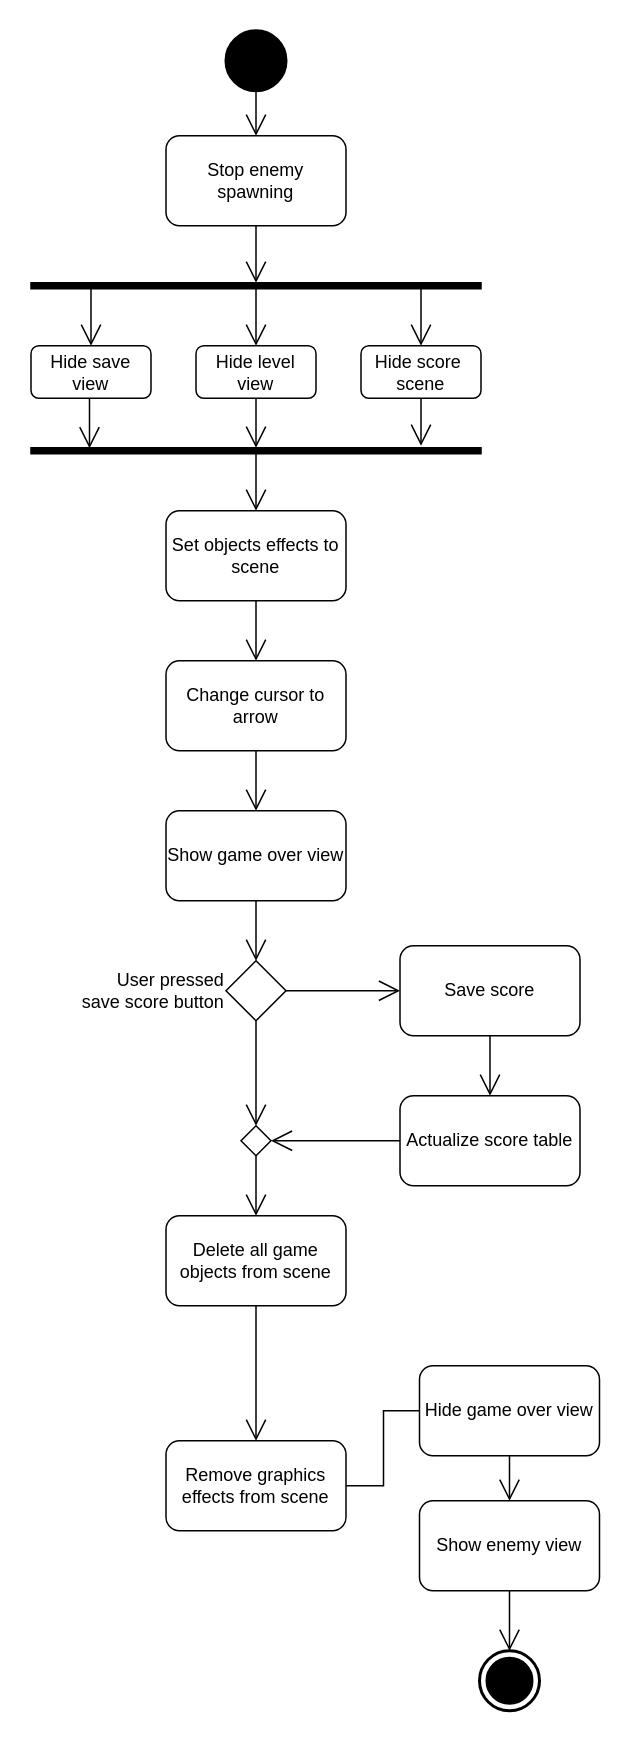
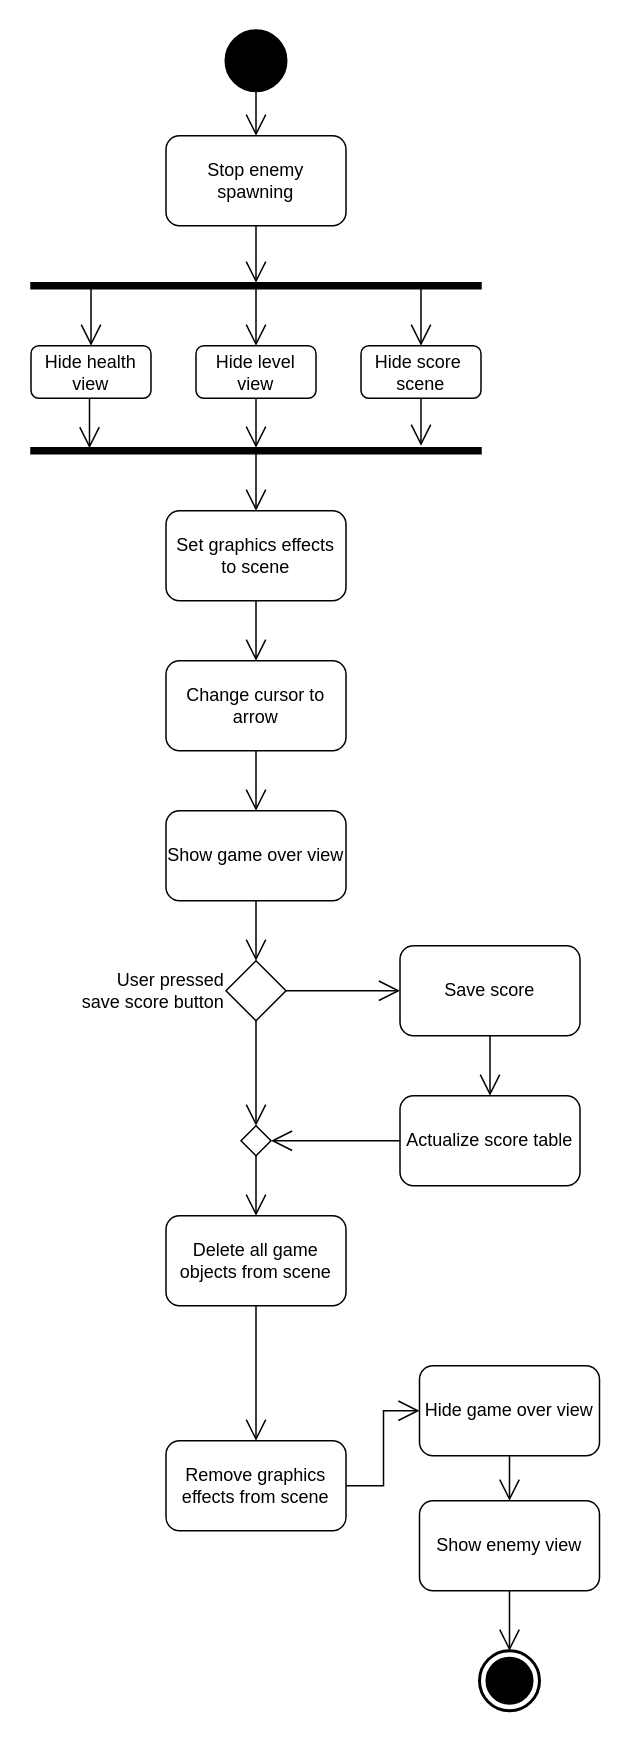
(91, 373) -> (91, 373)
(256, 556) -> (256, 556)
(413, 1411) -> (412, 1411)
